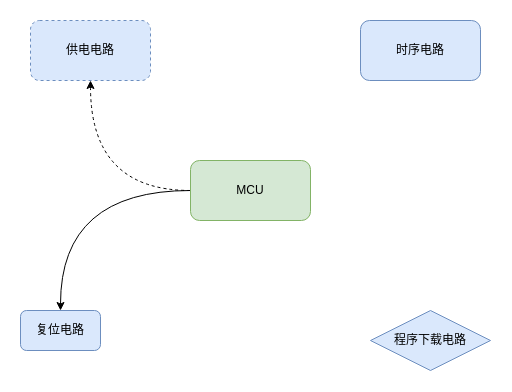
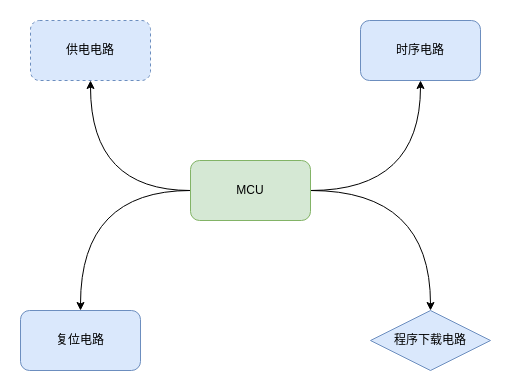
(109, 156) -> (109, 156)
none -> (398, 159)
none -> (400, 218)
(61, 331) -> (81, 341)
